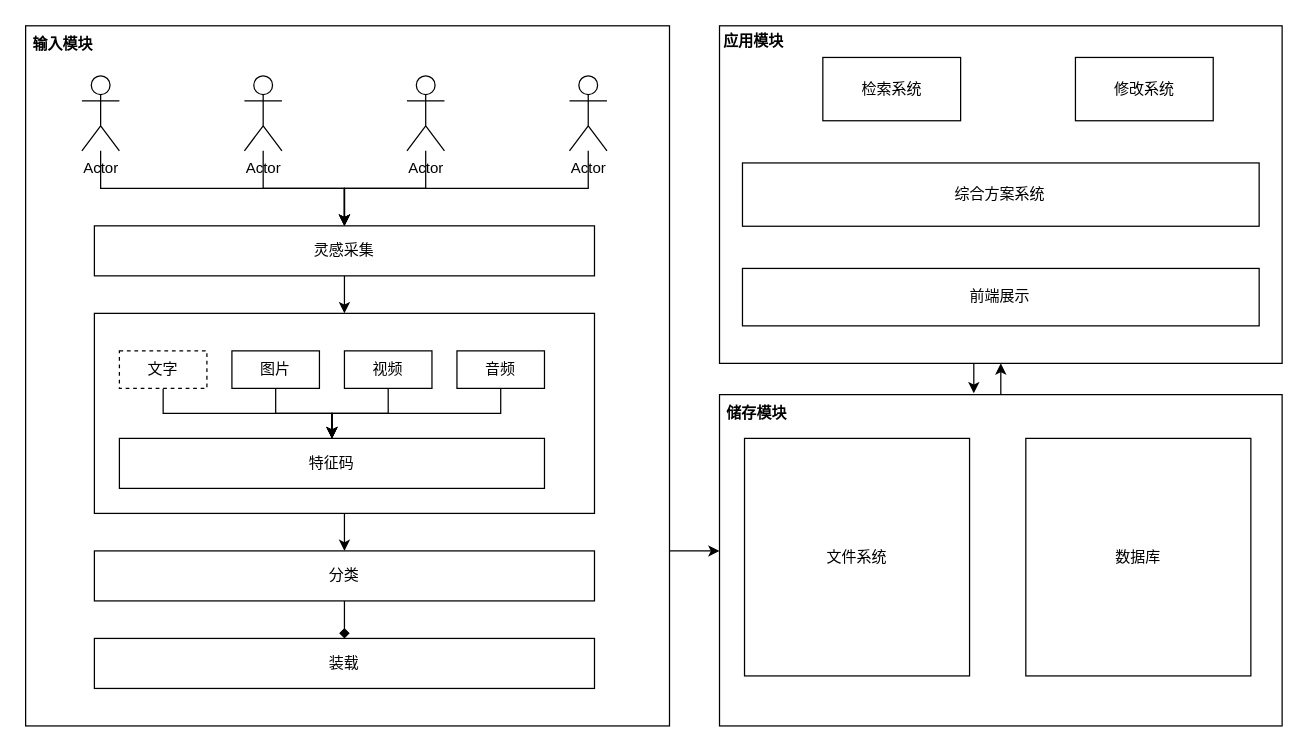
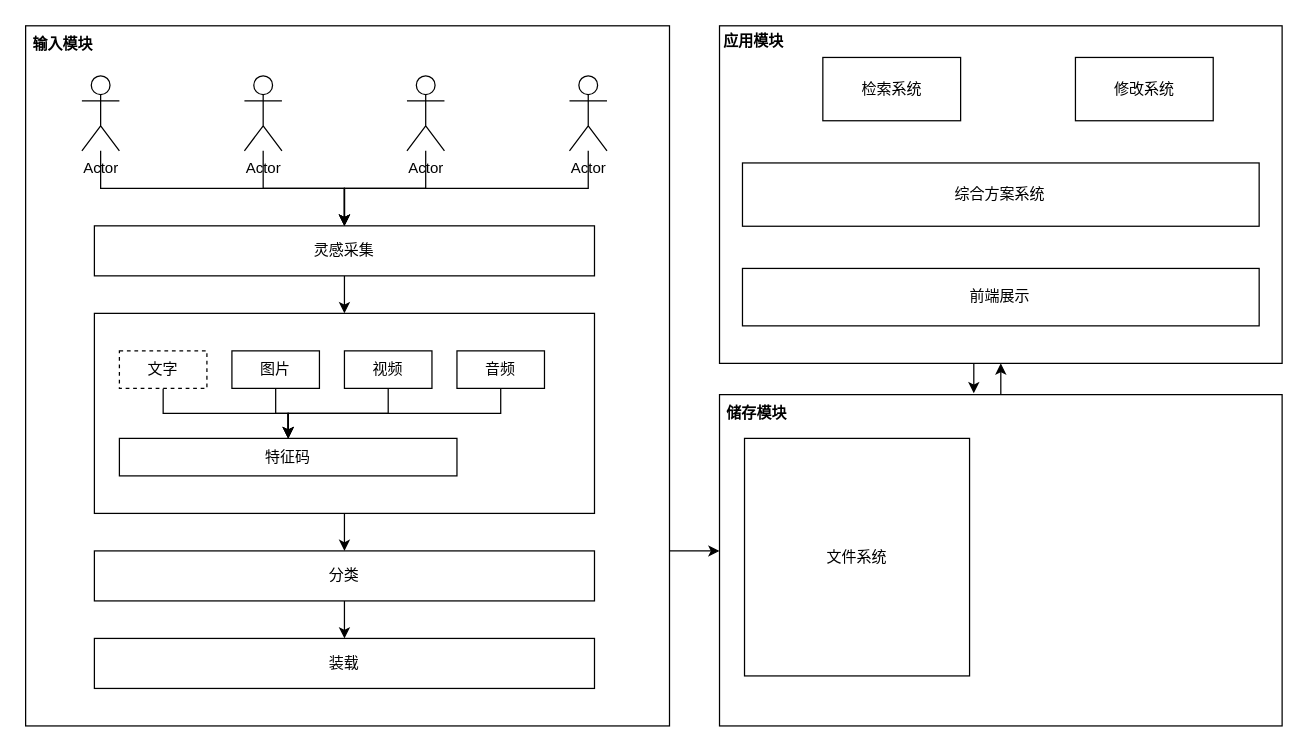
(332, 463) -> (288, 457)
(1138, 557) -> none
(344, 627) -> (344, 628)
